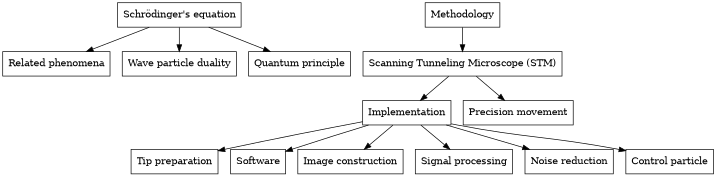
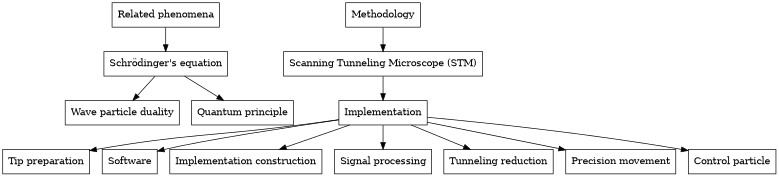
(121, 38) -> (166, 36)
(488, 86) -> (493, 135)
(350, 162) -> (246, 162)
(569, 162) -> (499, 162)
